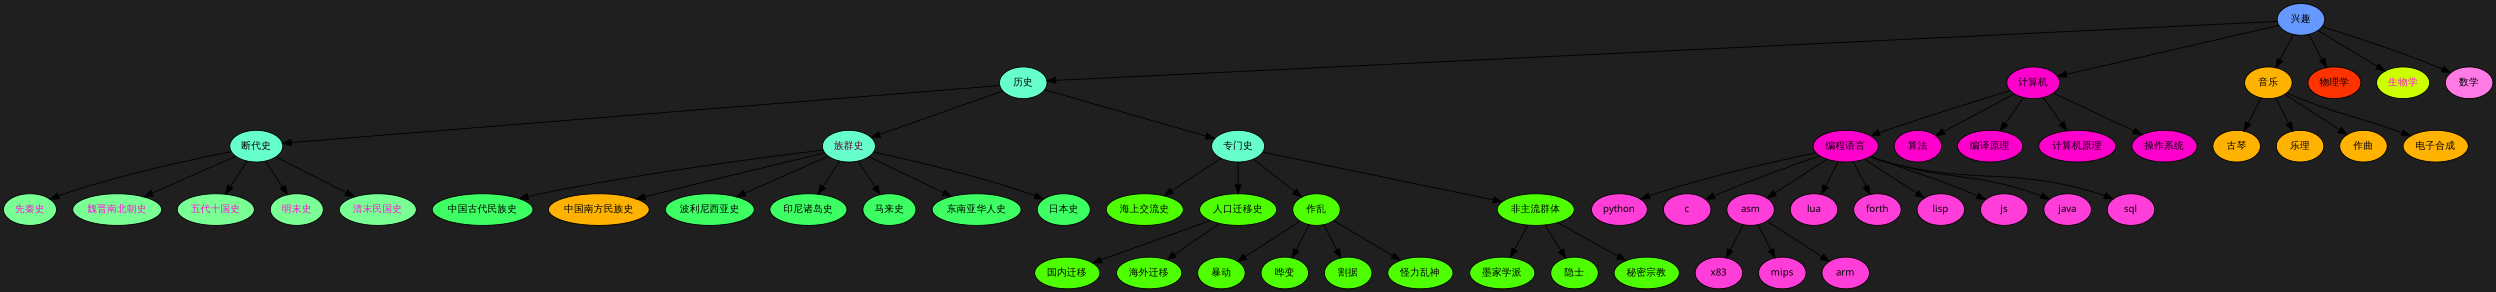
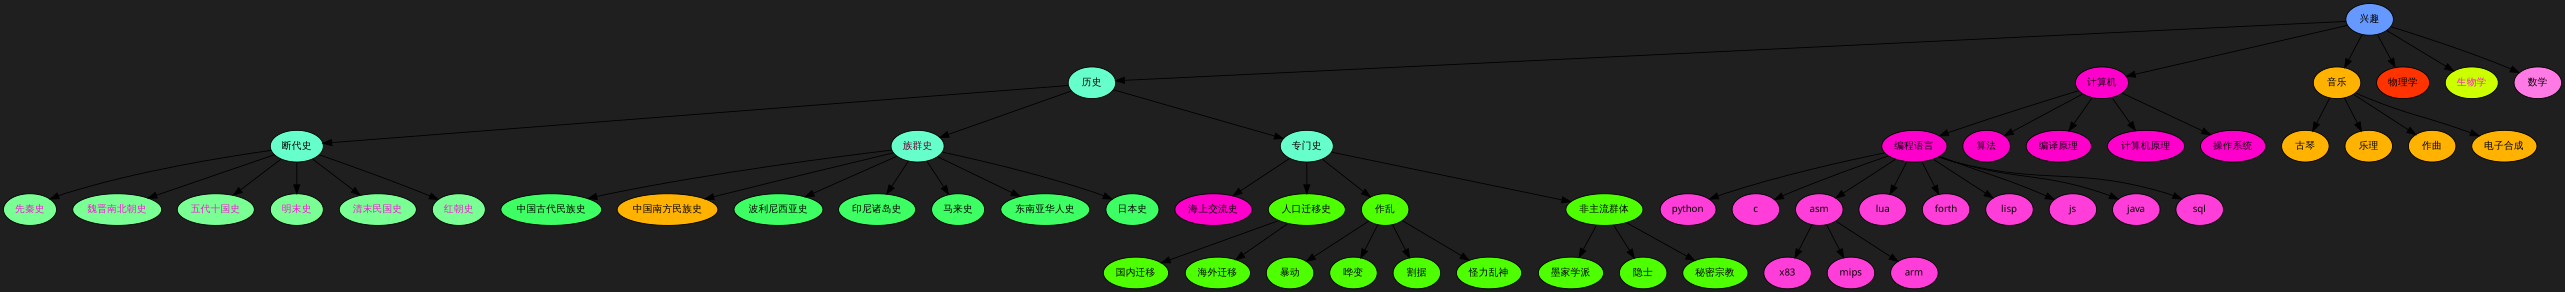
none -> (459, 210)
(1145, 210) -> (1213, 210)
